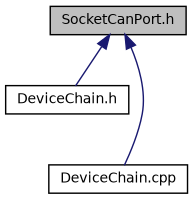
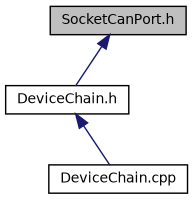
(143, 107) -> (97, 146)
